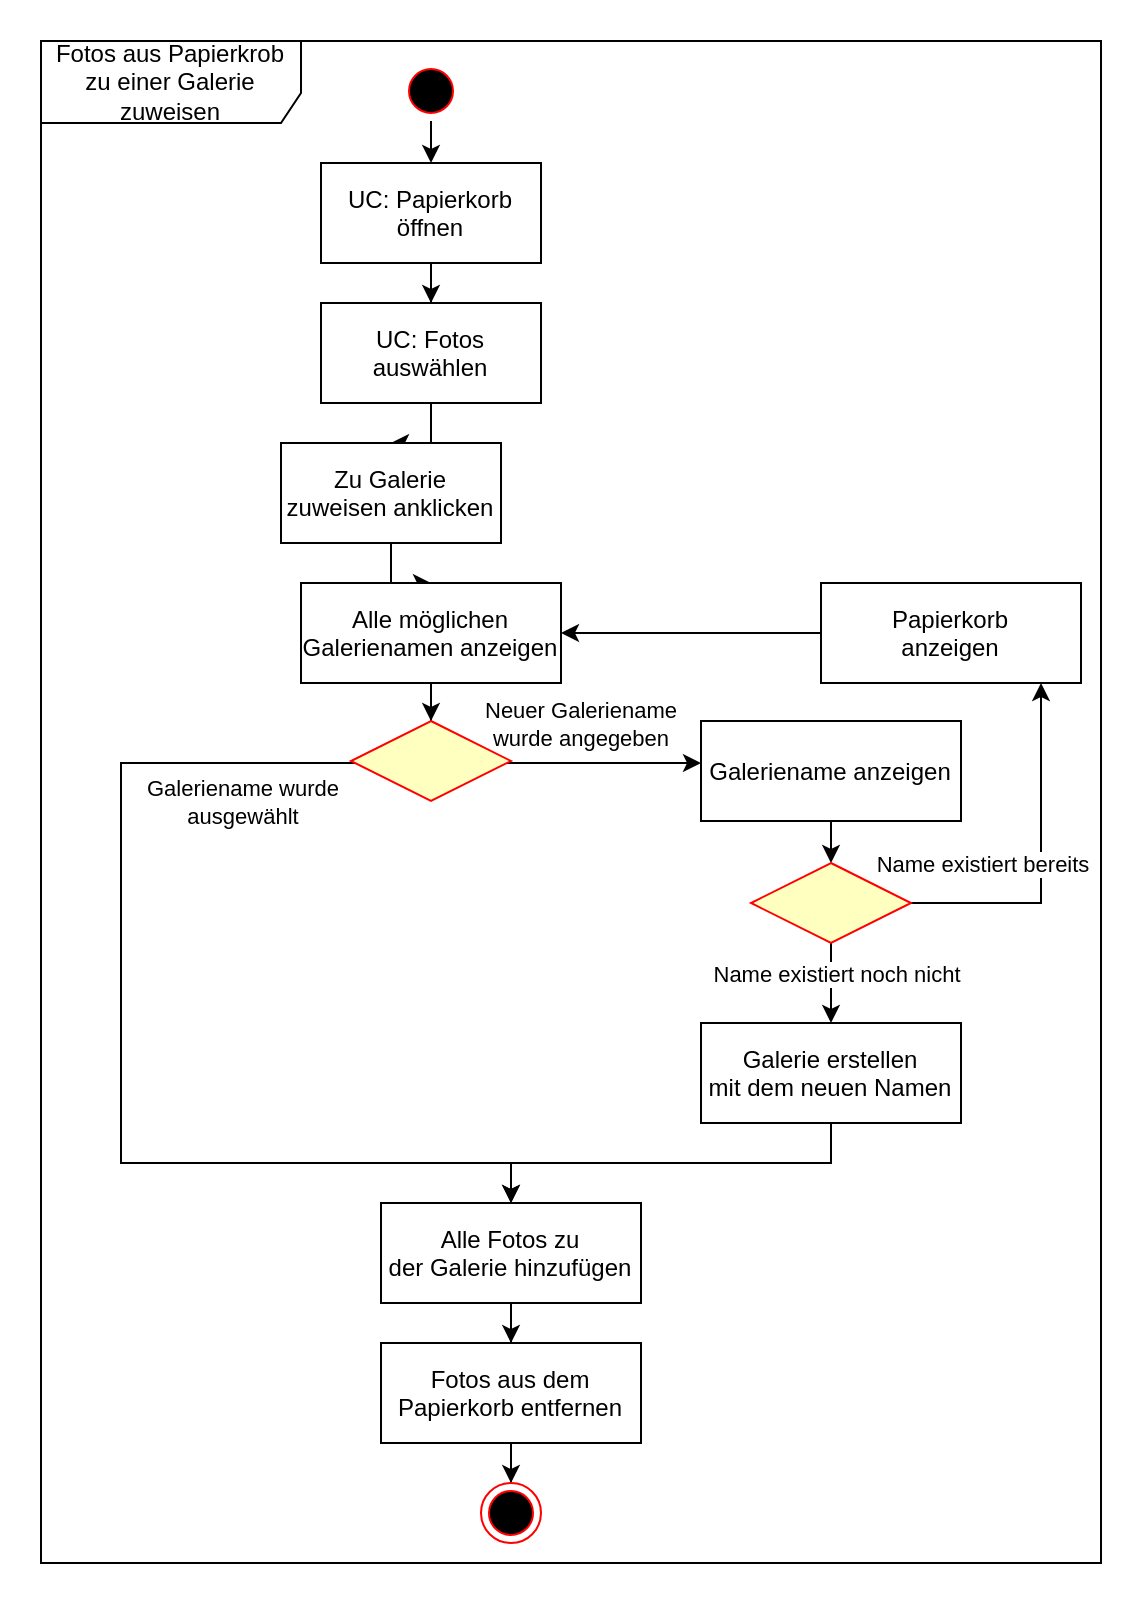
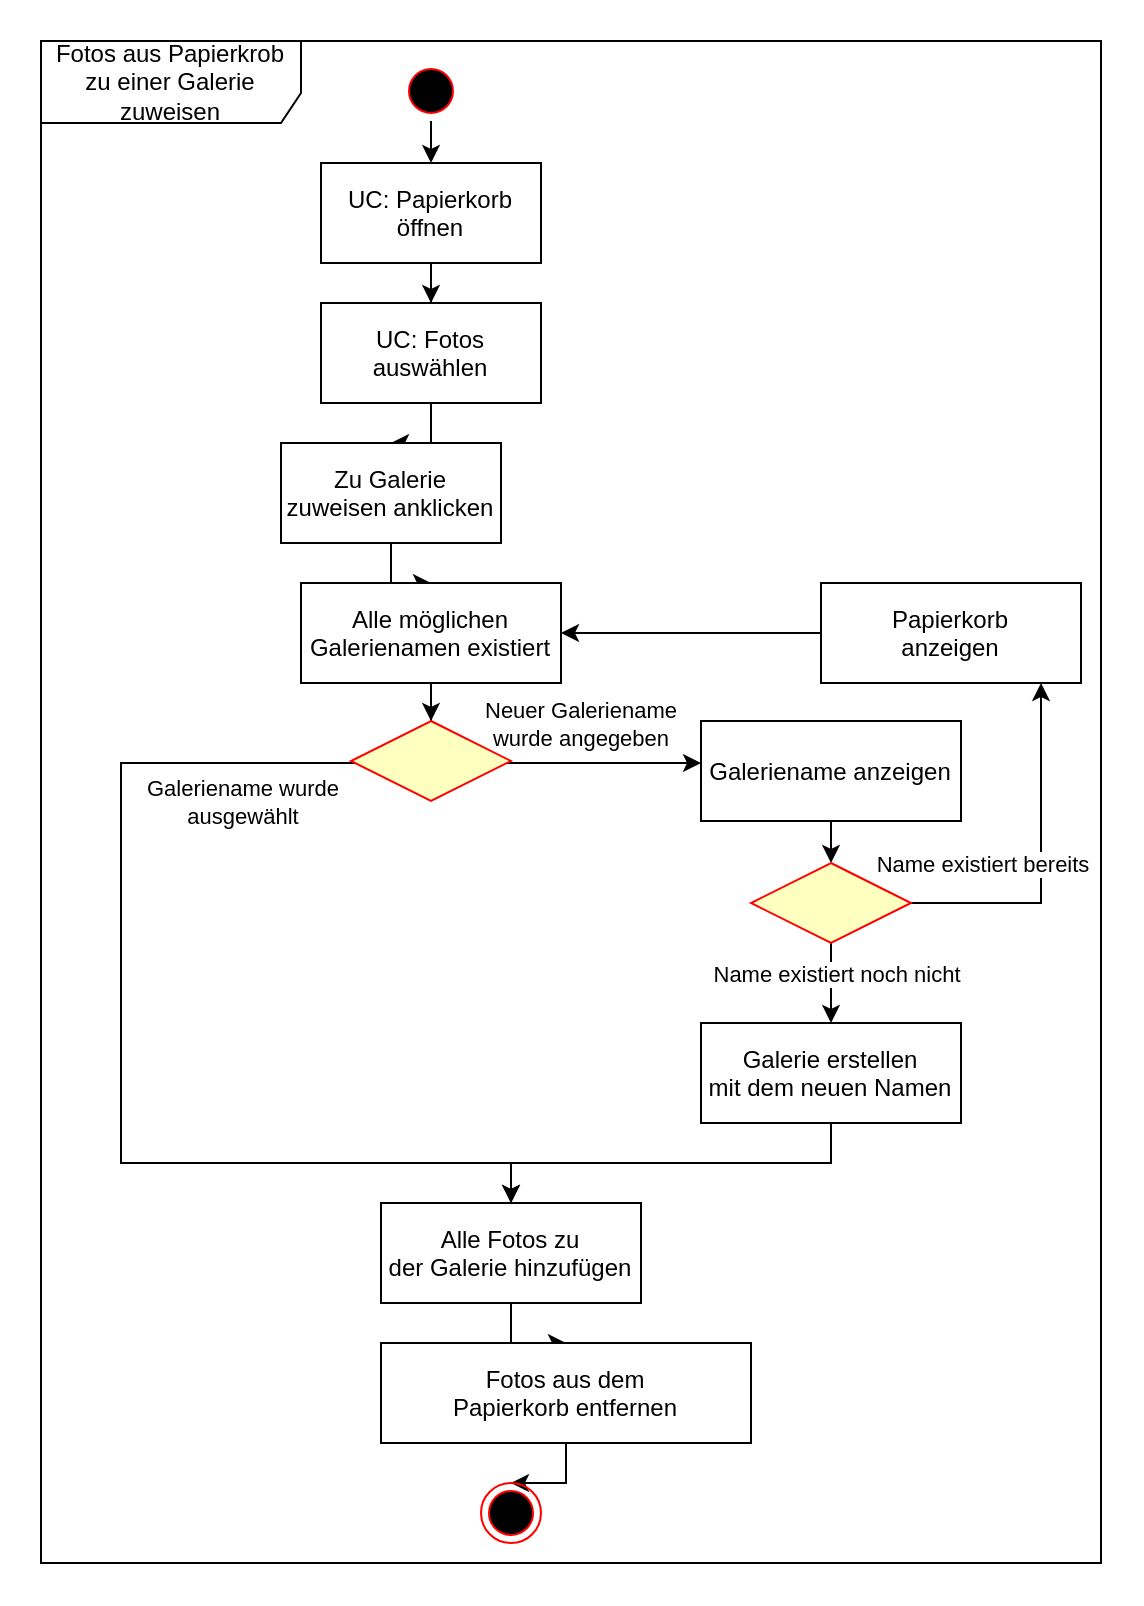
(430, 620) -> (430, 620)
(511, 1393) -> (566, 1393)
